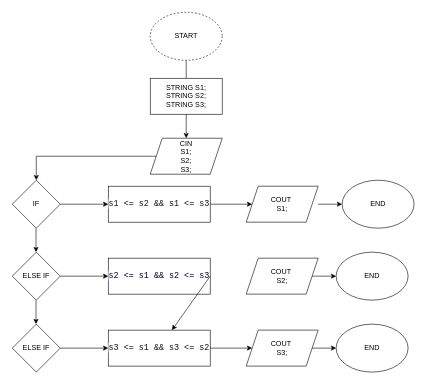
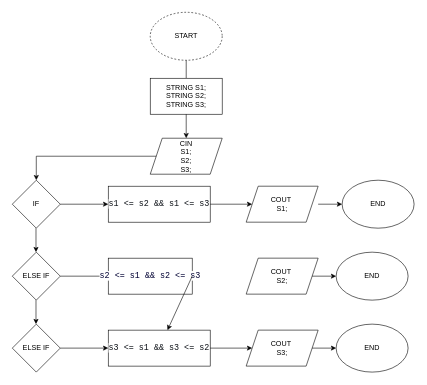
(159, 276) -> (150, 276)
